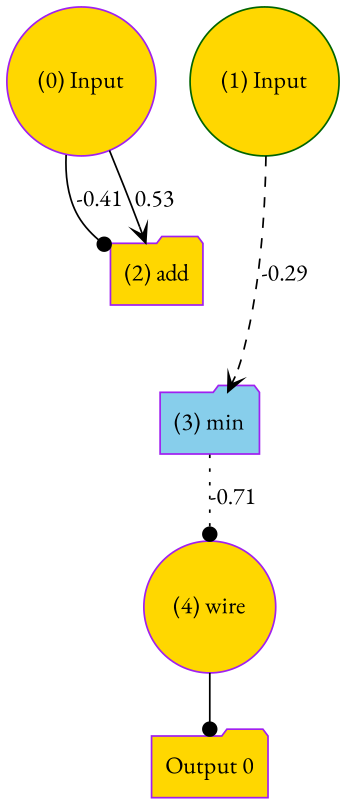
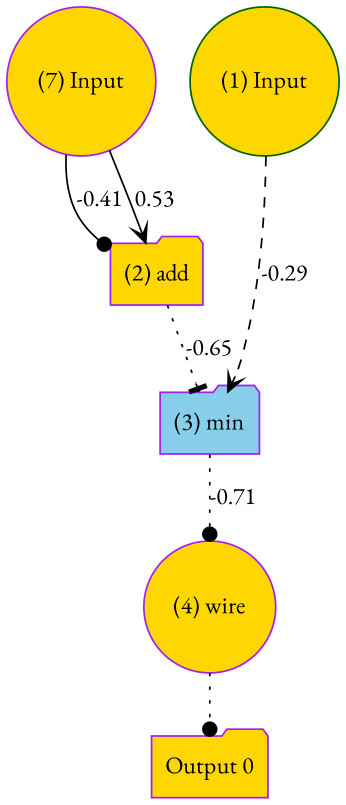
(81, 81) -> (81, 81)
none -> (182, 344)
(210, 697) -> (210, 697)
